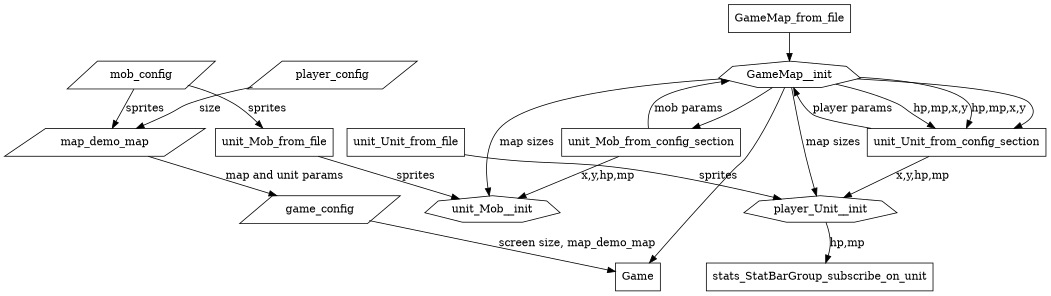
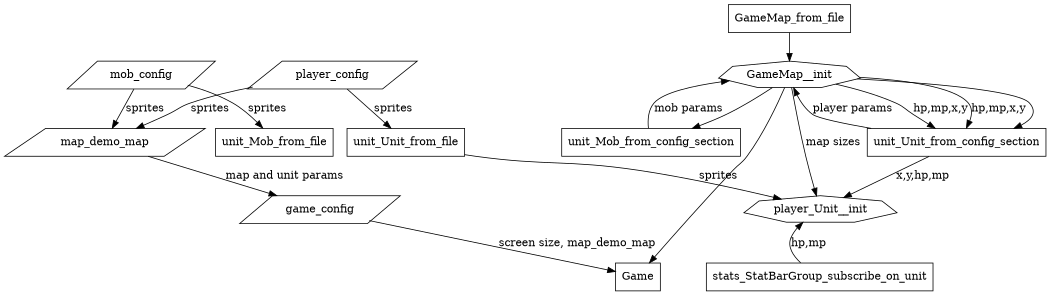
none -> (366, 106)
(210, 109) -> (210, 109)
(492, 210) -> none
(830, 239) -> (790, 246)
